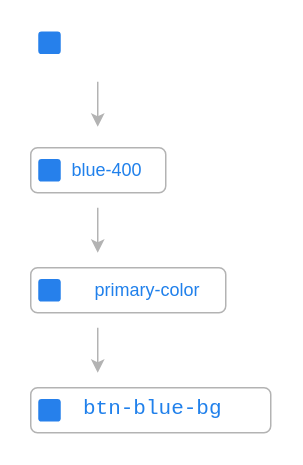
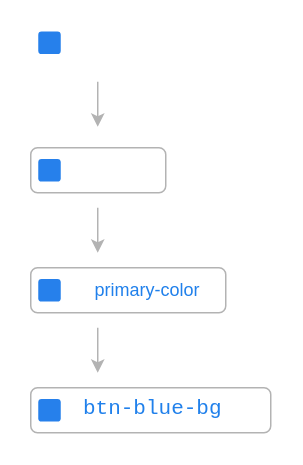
(107, 170) -> none
